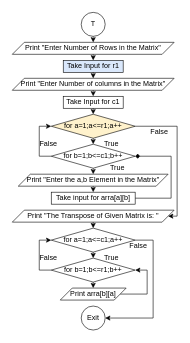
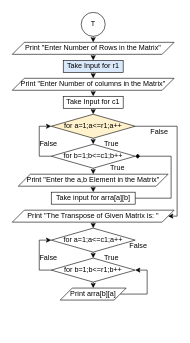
(93, 318) -> none
(110, 318) -> none
